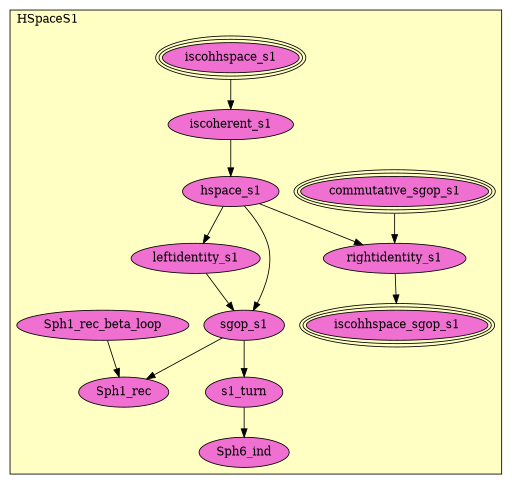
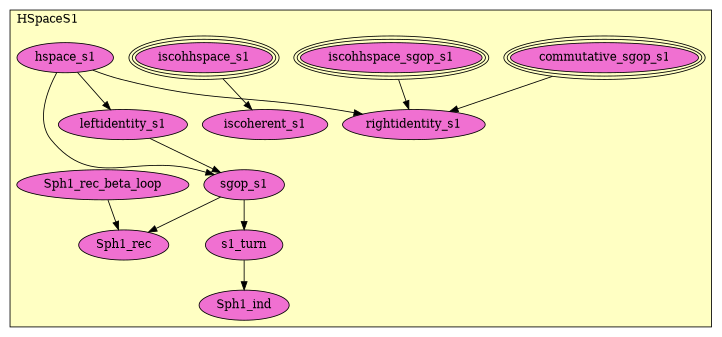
(231, 154) -> none
(396, 284) -> (402, 90)
(244, 452) -> (244, 305)
